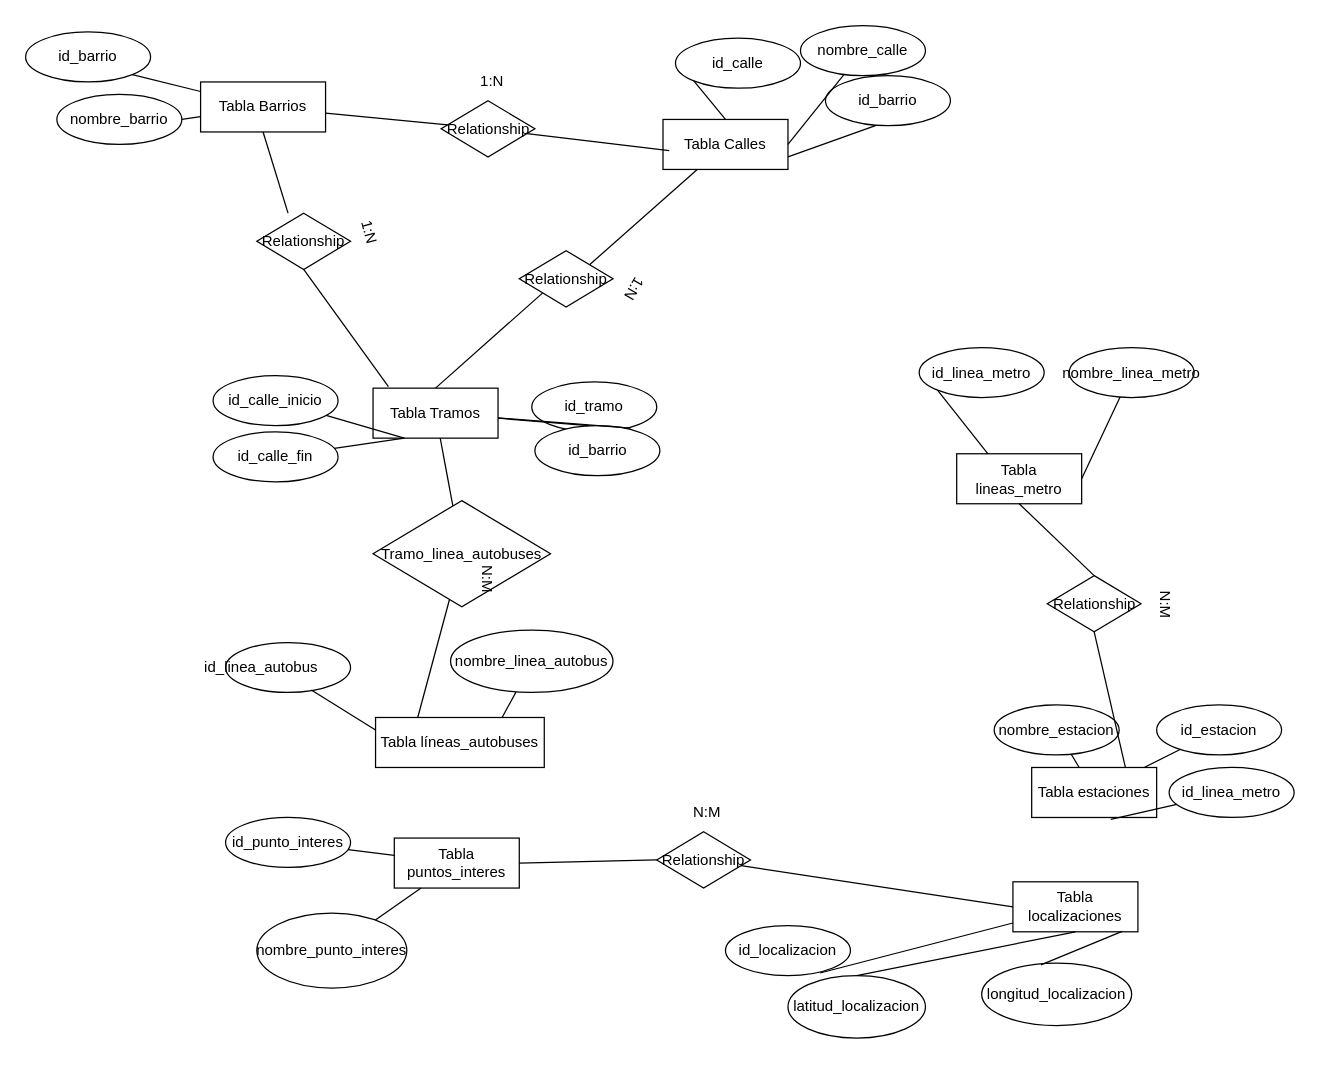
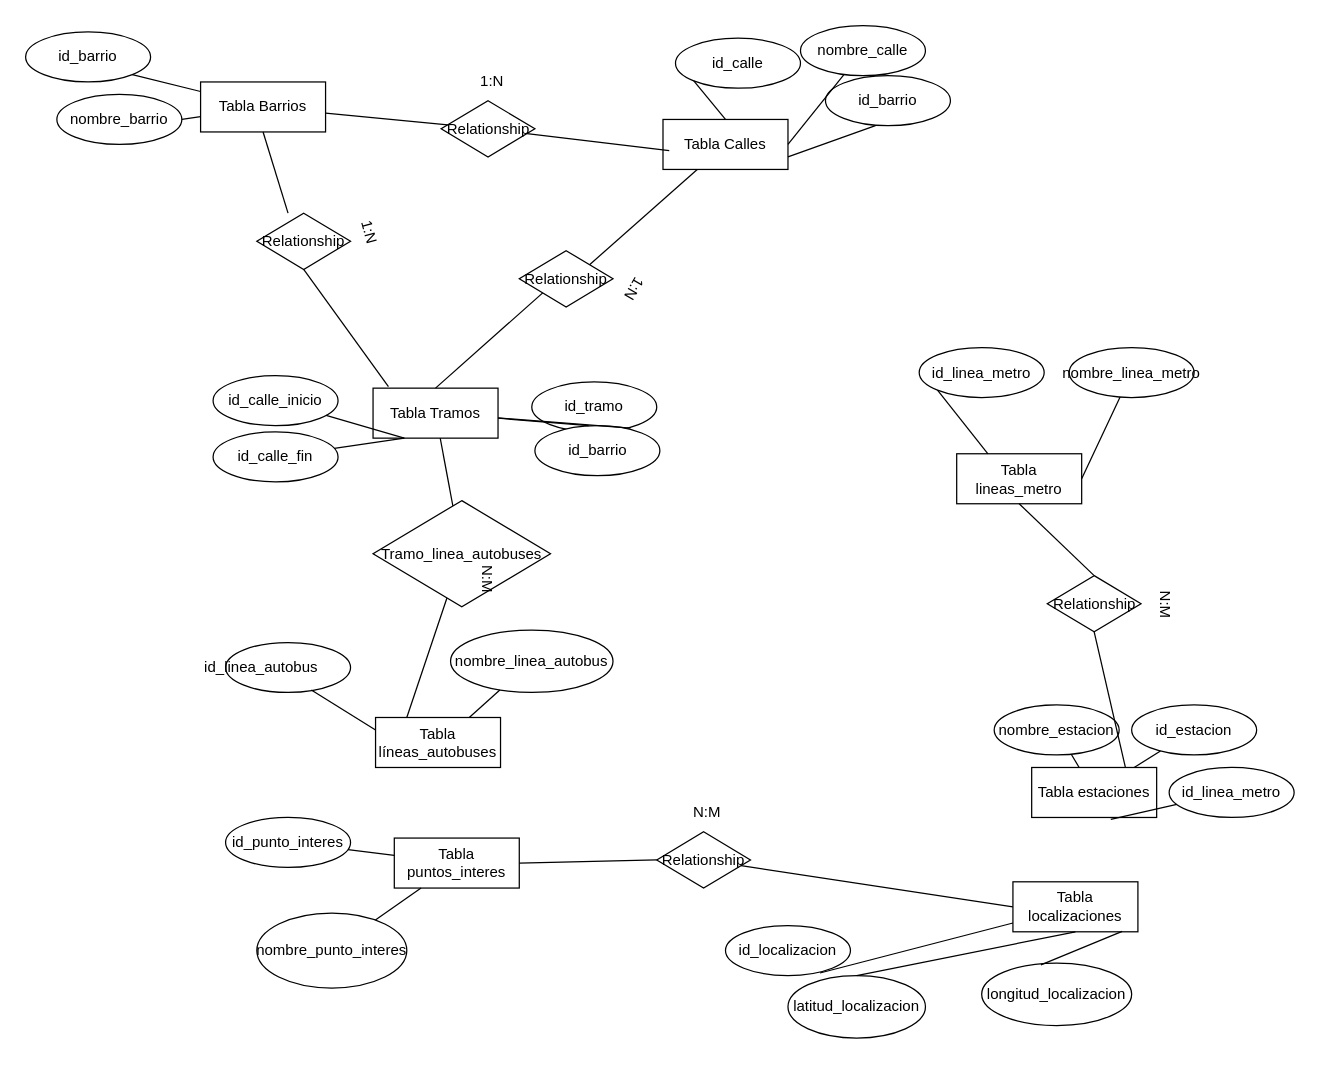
(1219, 730) -> (1194, 730)
(460, 743) -> (438, 743)
